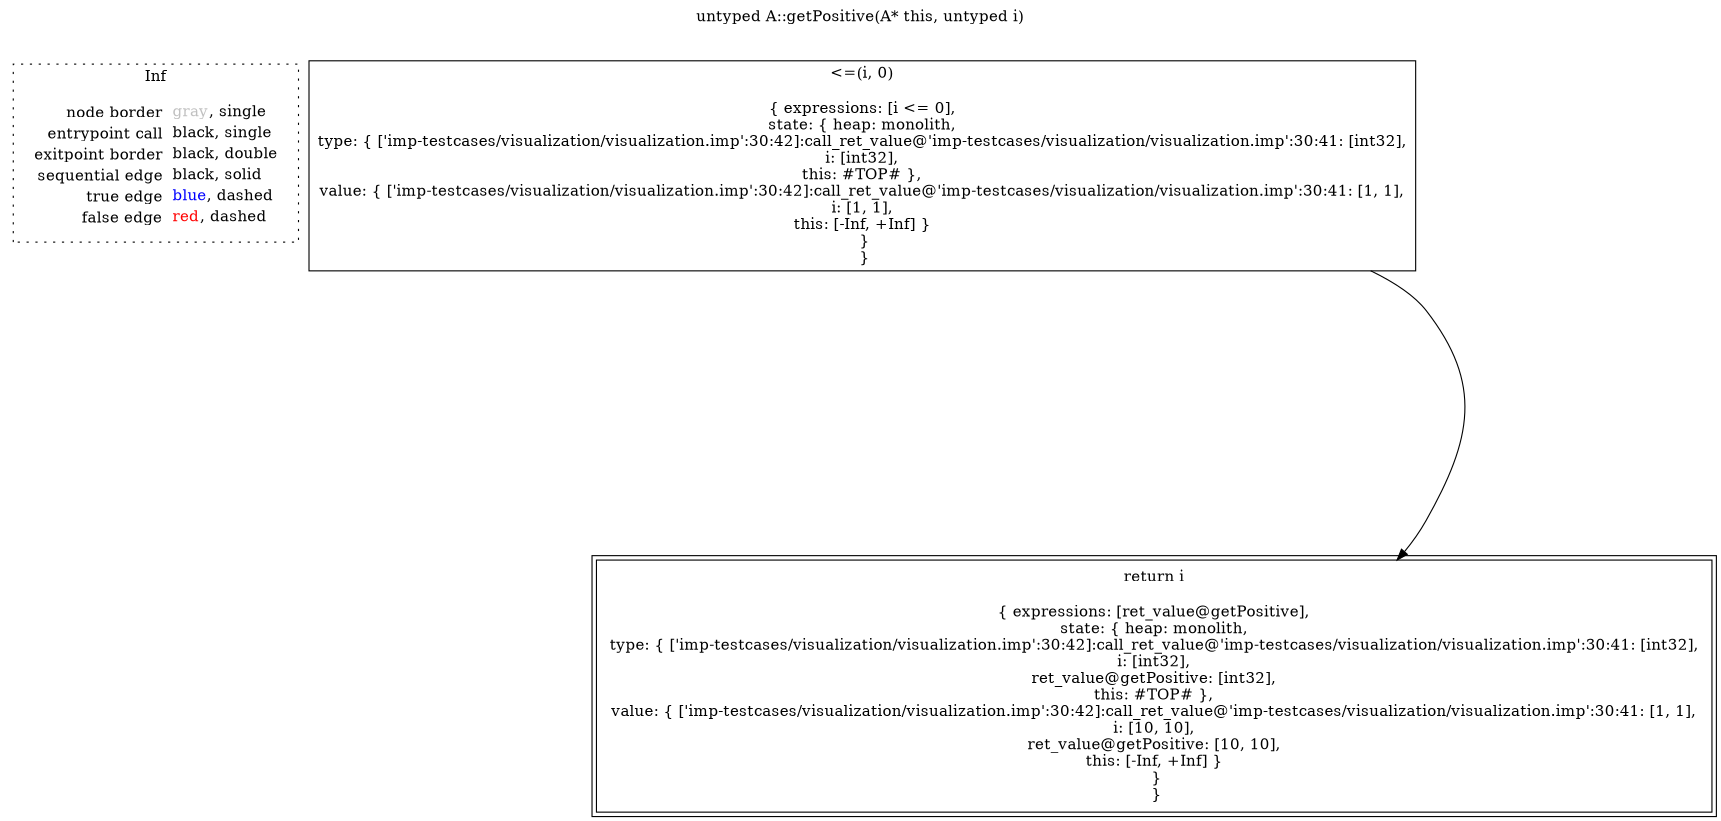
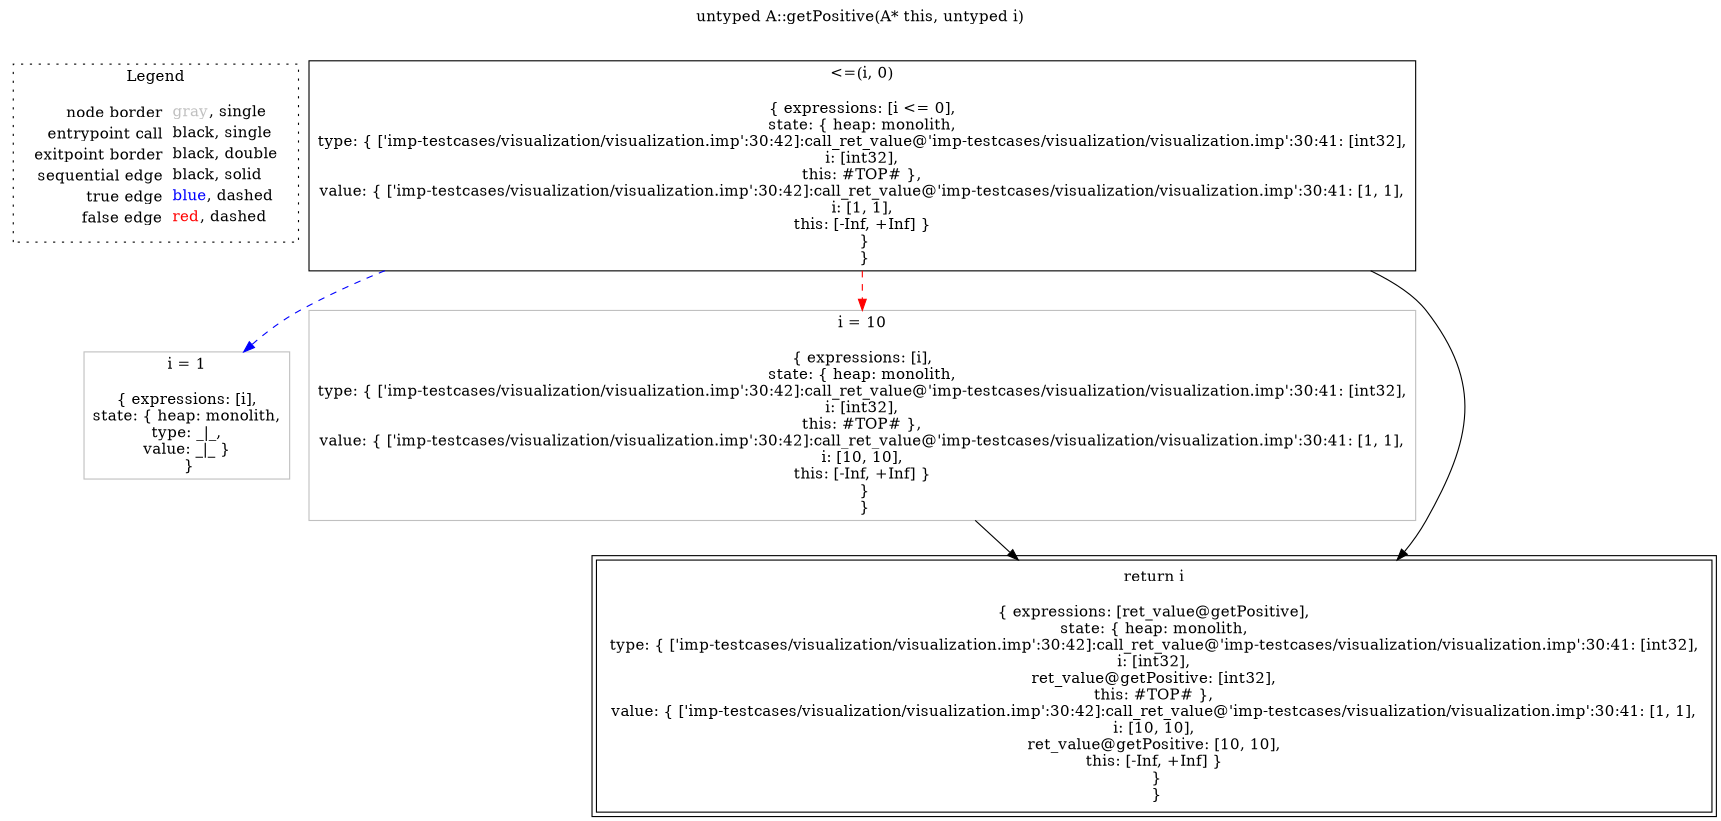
(156, 77) -> (156, 77)
none -> (187, 415)
none -> (862, 415)
